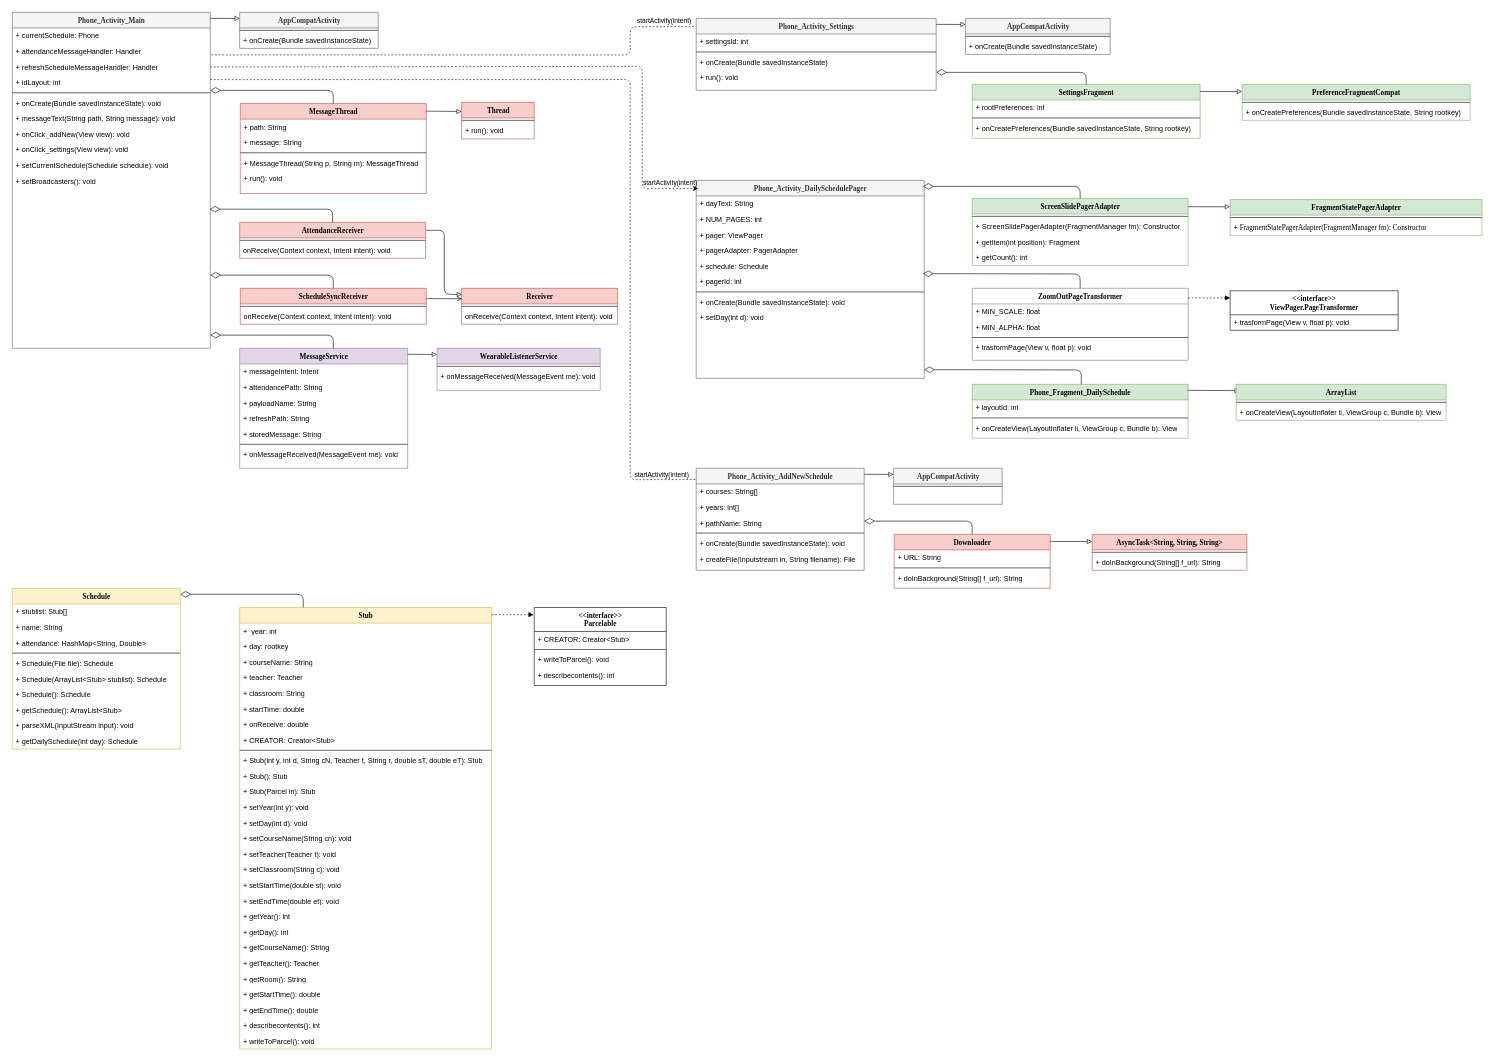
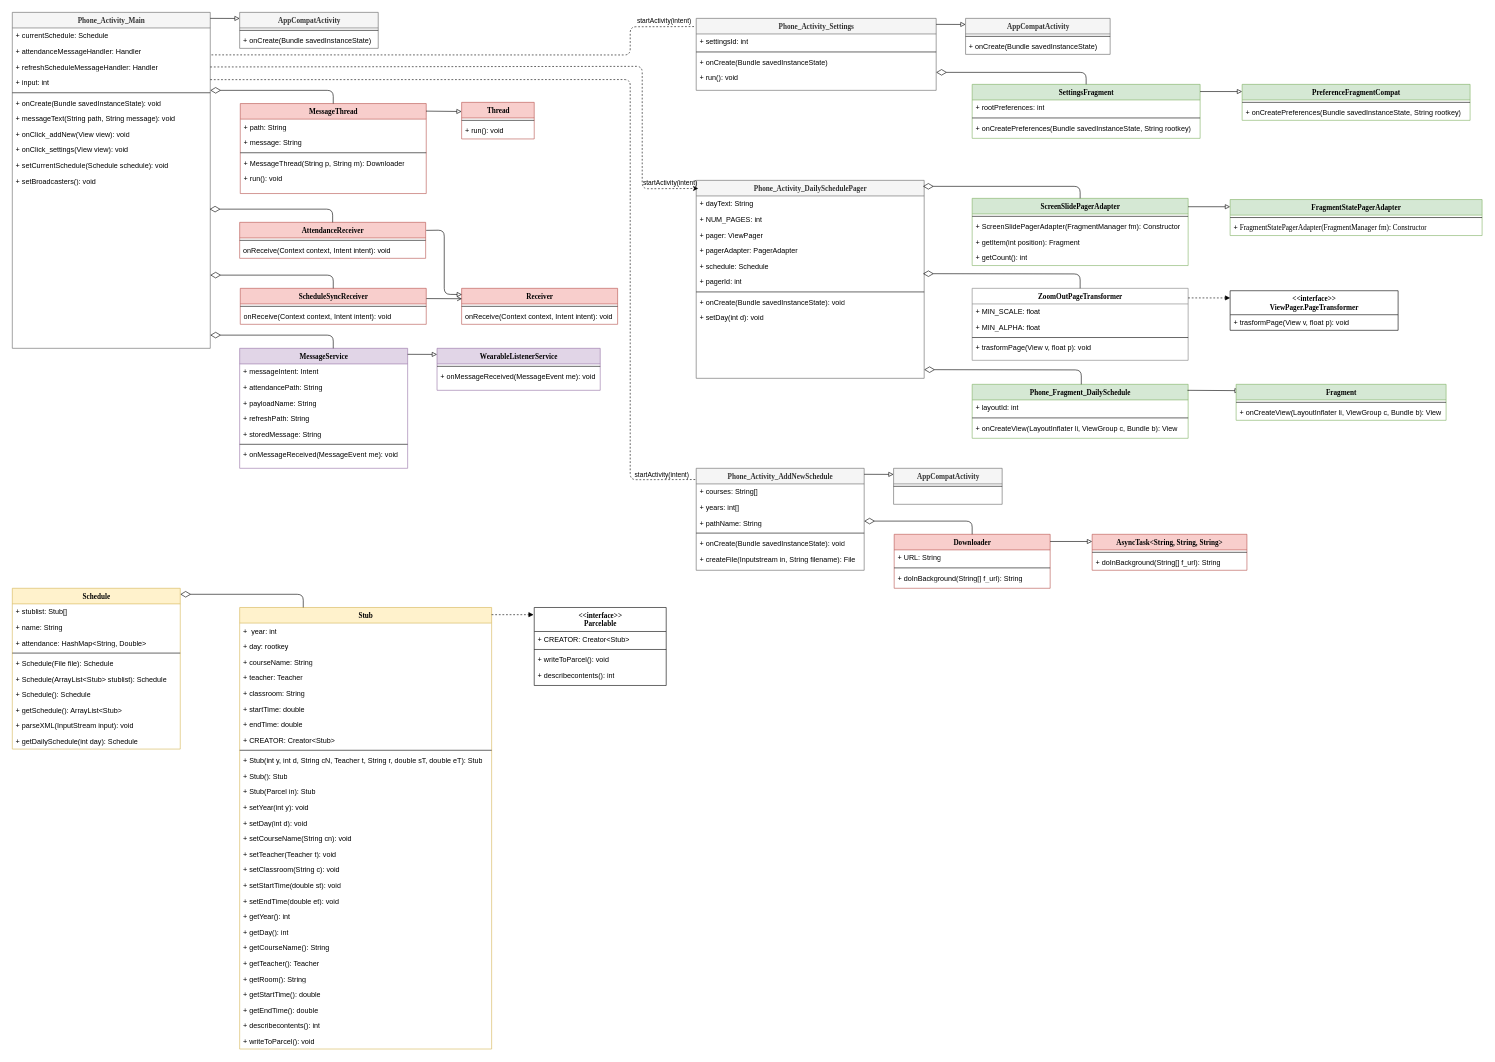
(61, 36) -> (66, 36)
(41, 83) -> (35, 83)
(334, 168) -> (329, 164)
(1342, 393) -> (1342, 393)
(277, 725) -> (273, 725)
